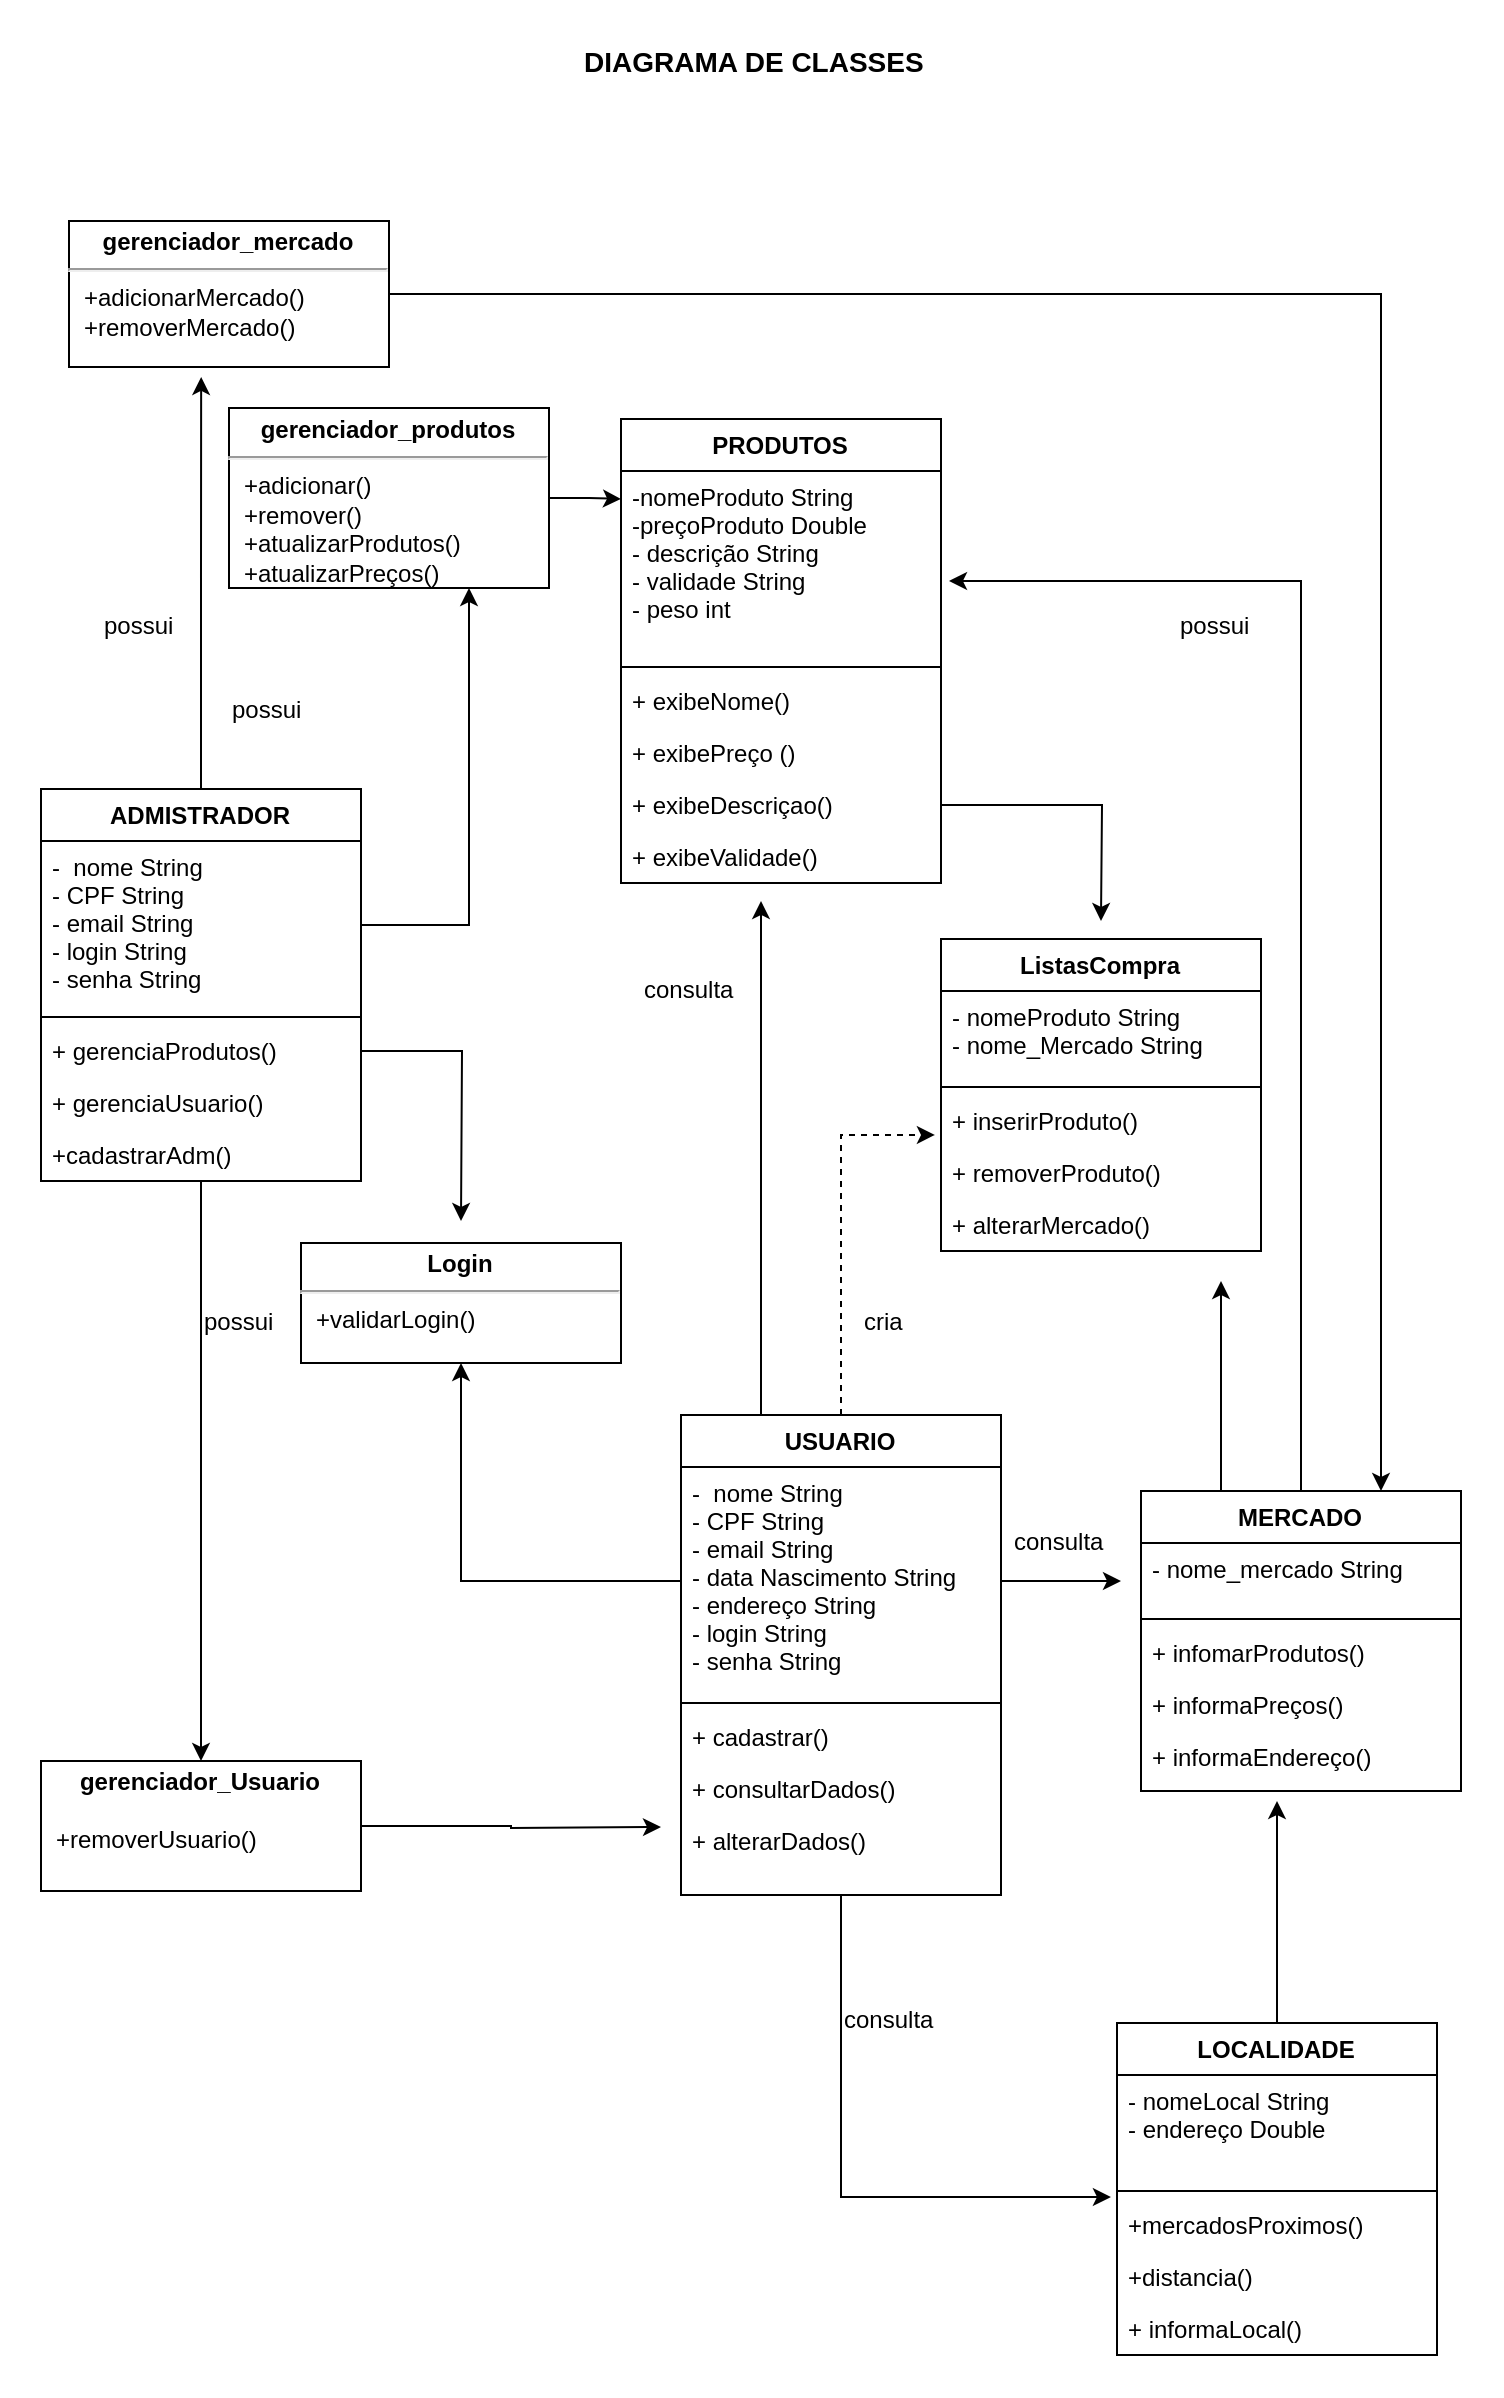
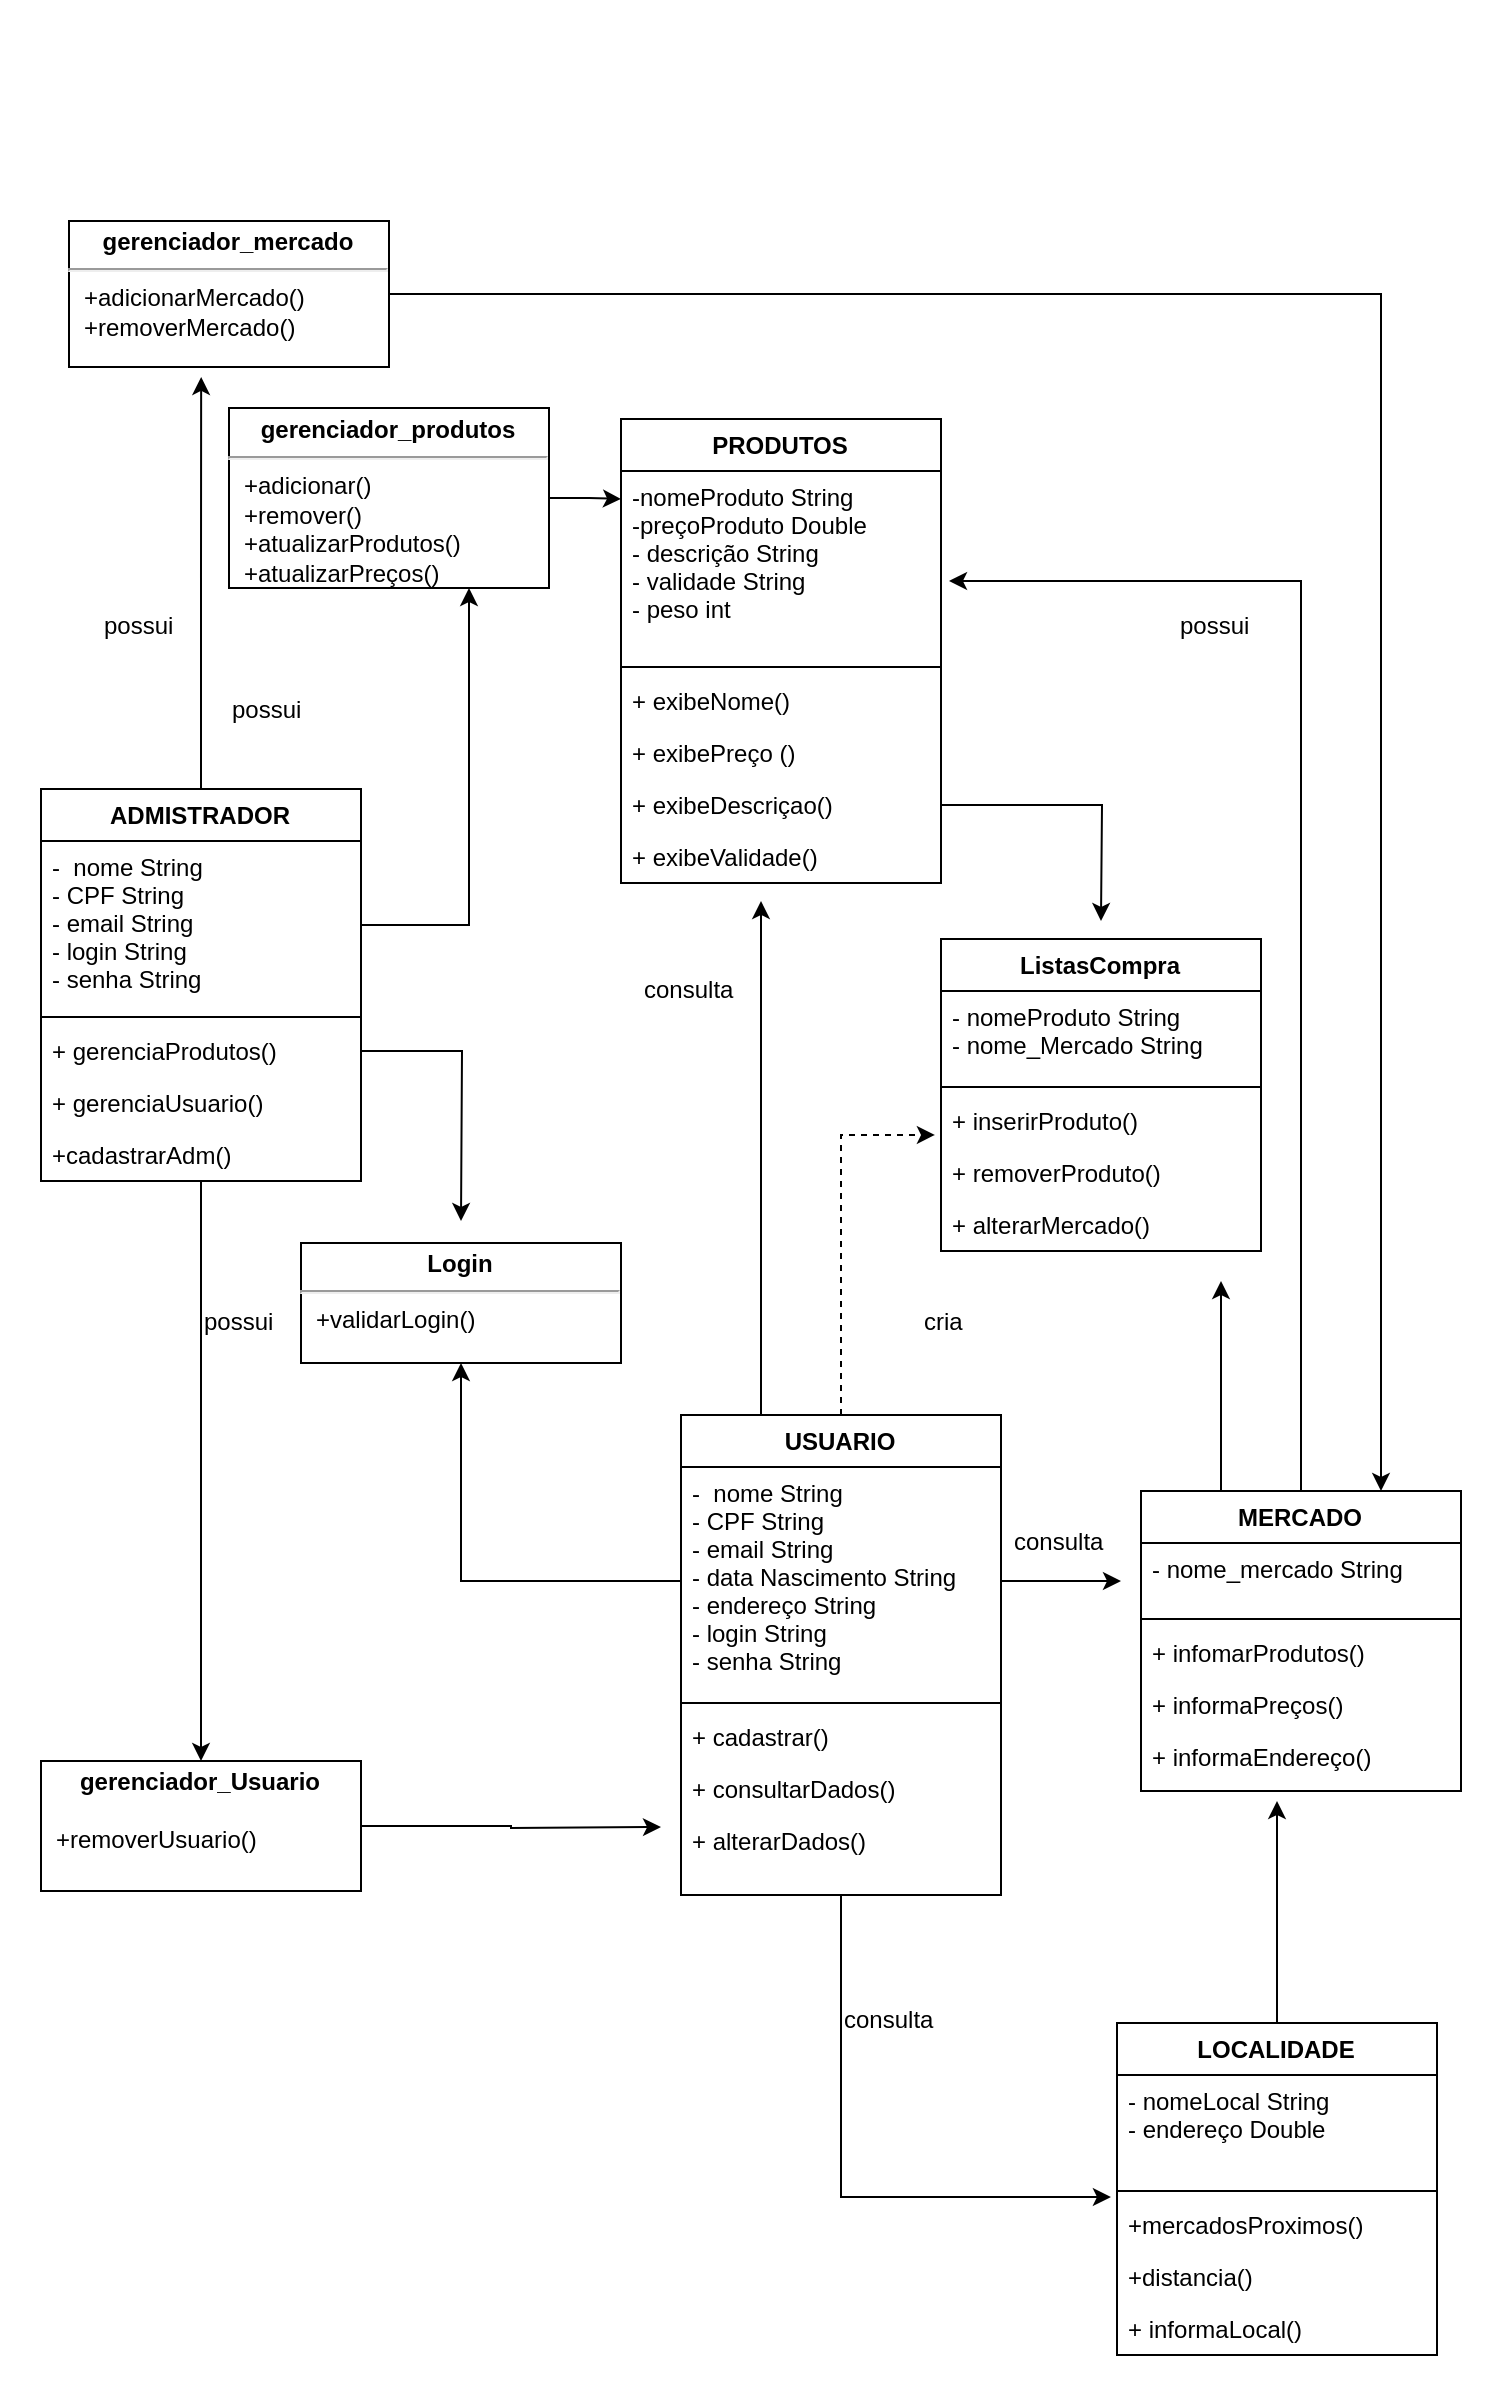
(771, 61) -> none
(891, 1323) -> (951, 1323)
